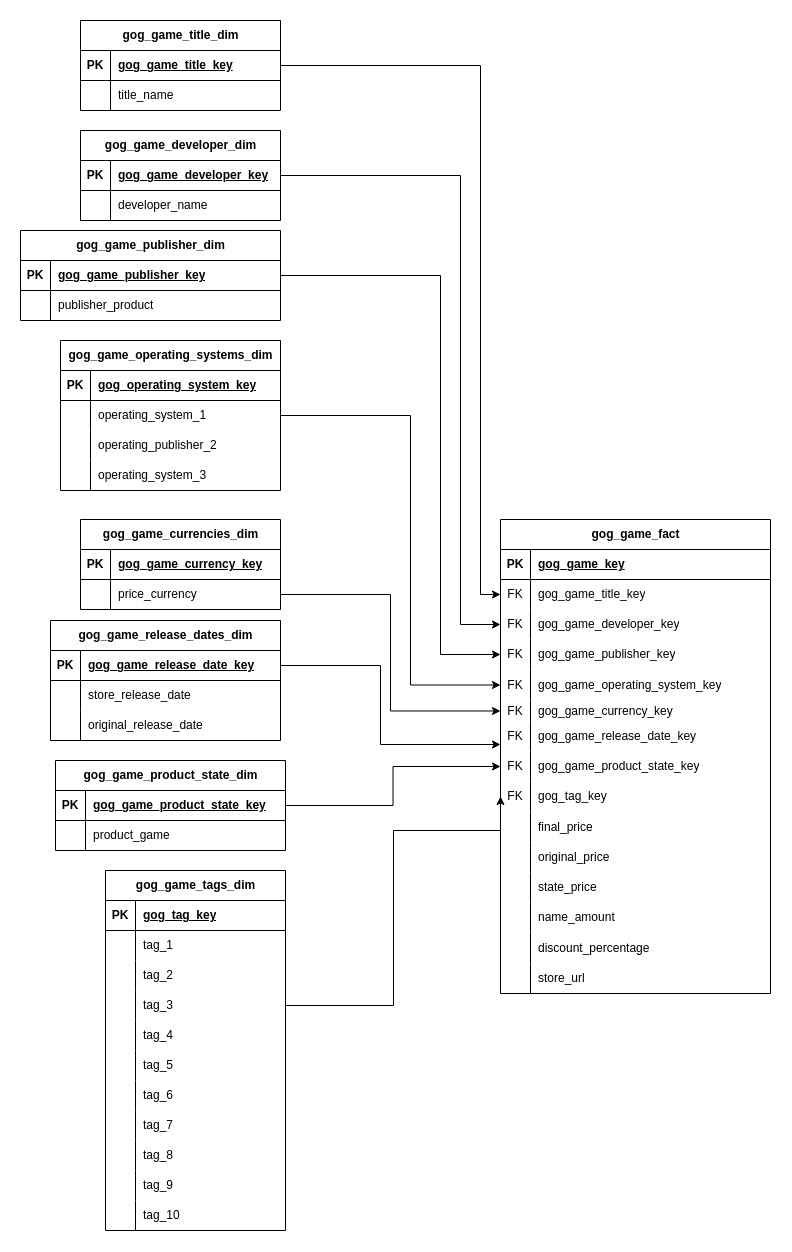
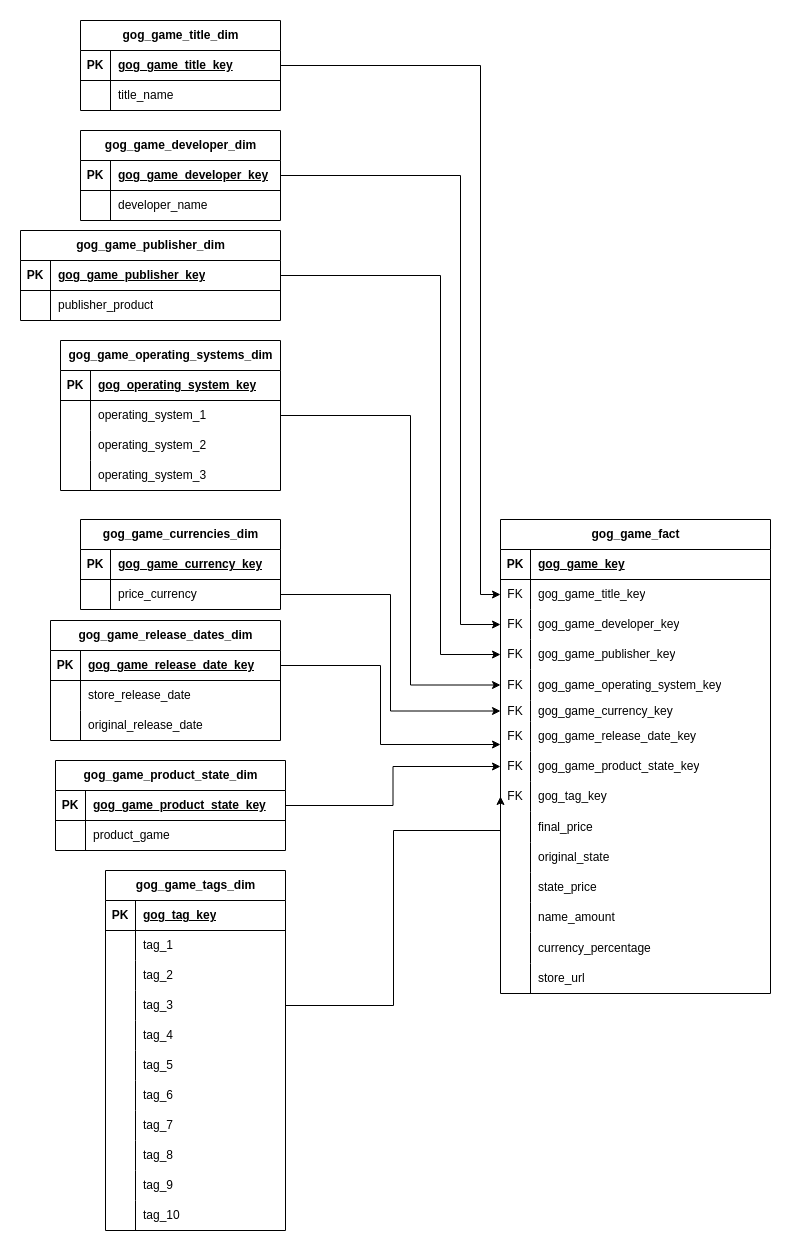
(164, 446) -> (157, 446)
(579, 858) -> (581, 858)
(601, 949) -> (602, 949)
